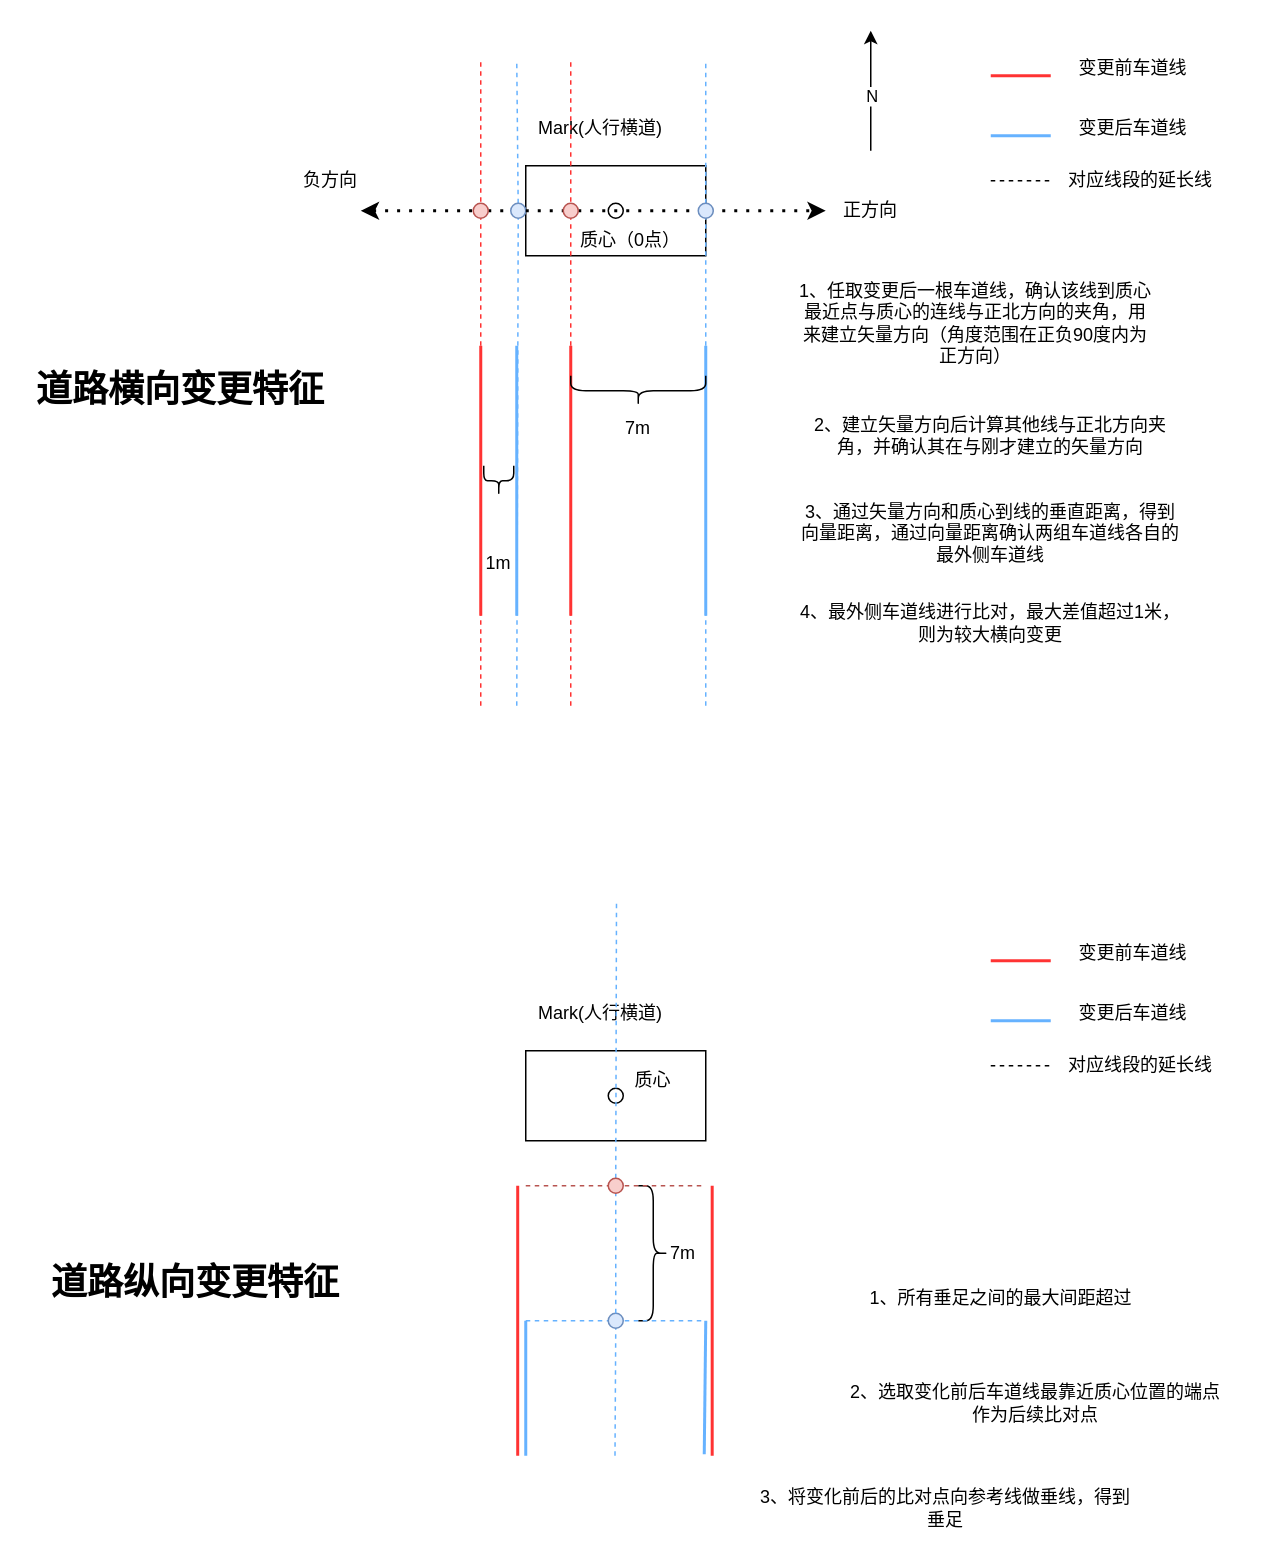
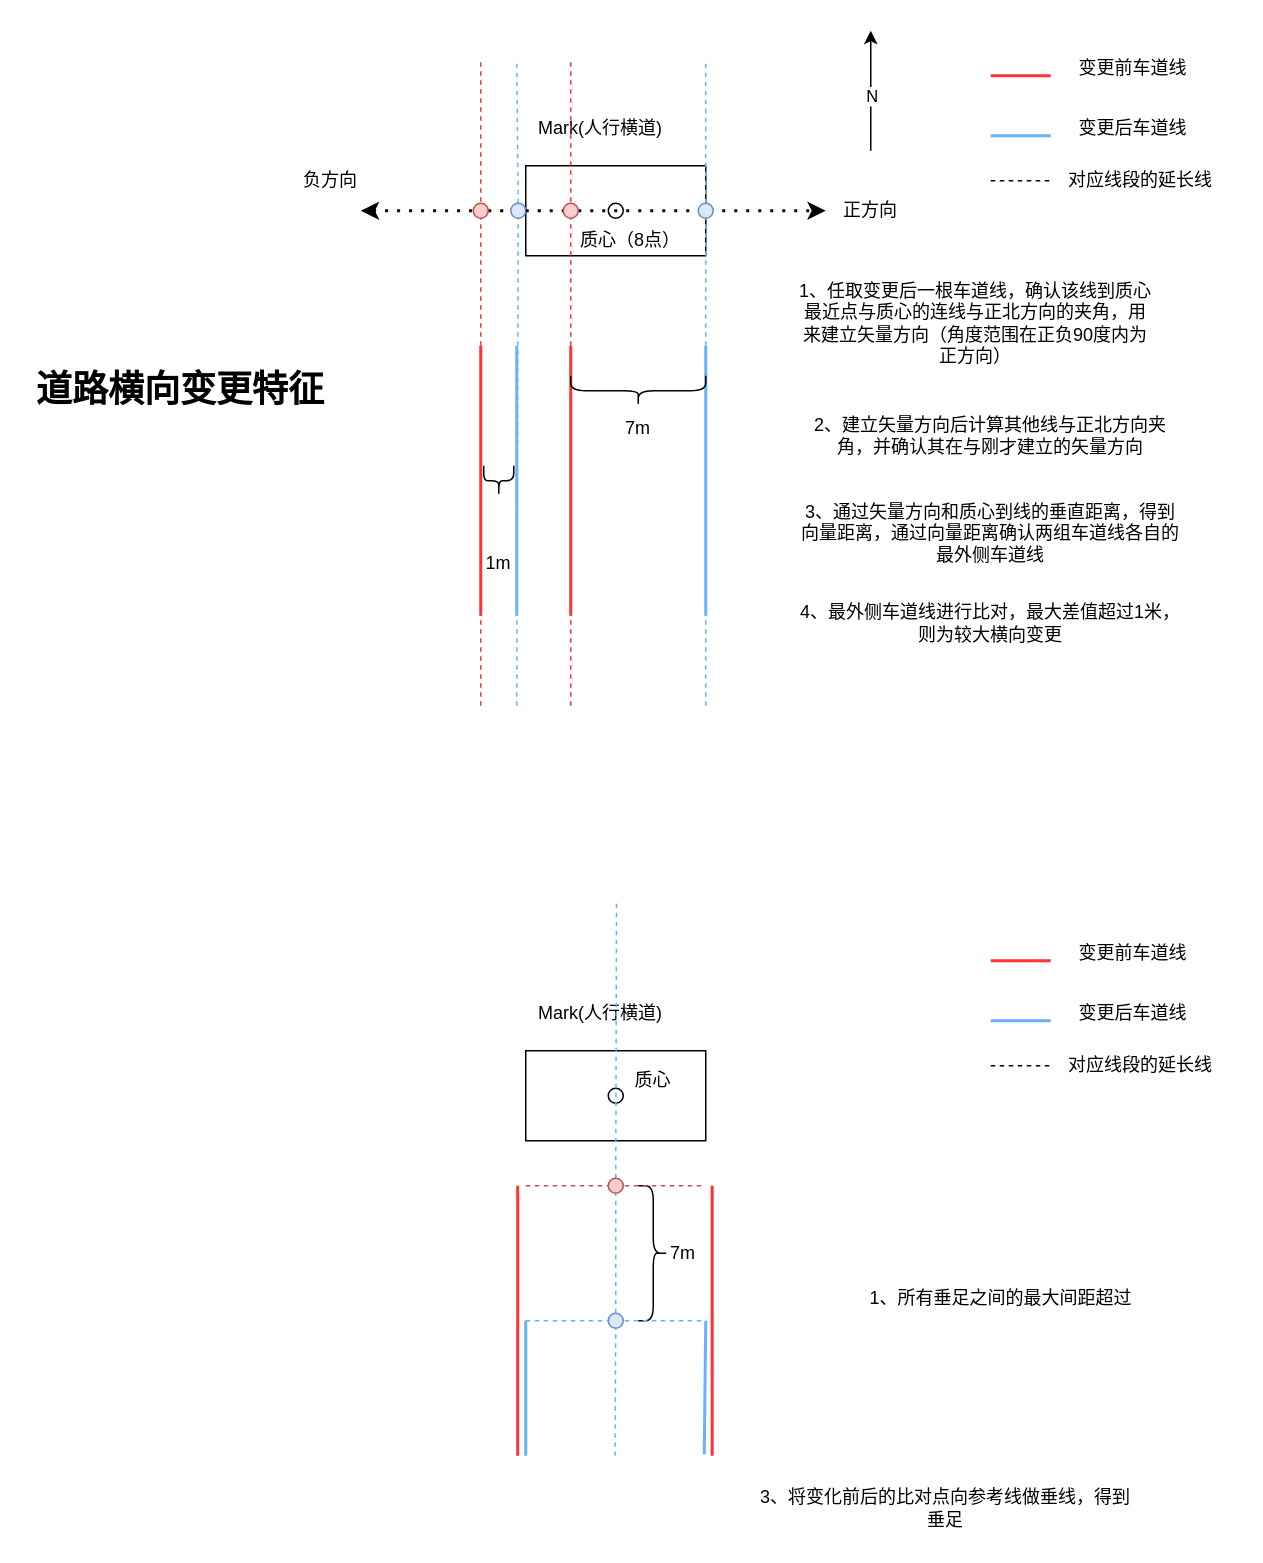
(631, 241) -> (631, 241)
(196, 1283) -> none
(1036, 1403) -> none
